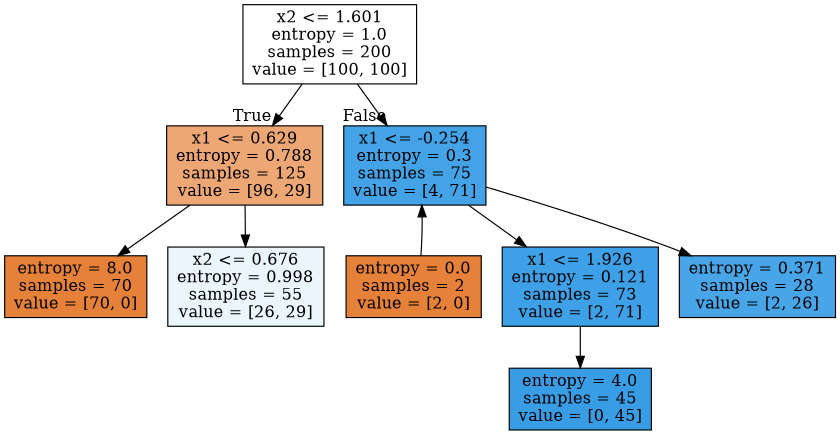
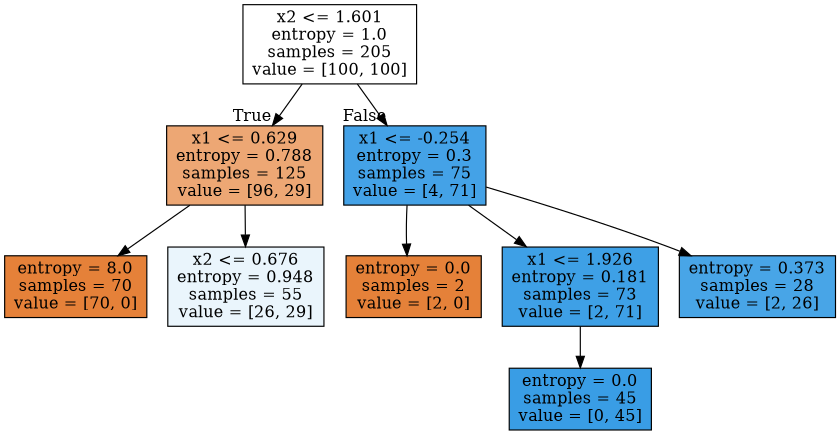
(330, 44) -> (330, 44)
(422, 236) -> (406, 225)
(246, 287) -> (246, 287)
(580, 287) -> (580, 287)
(757, 287) -> (757, 287)
(580, 399) -> (580, 399)
